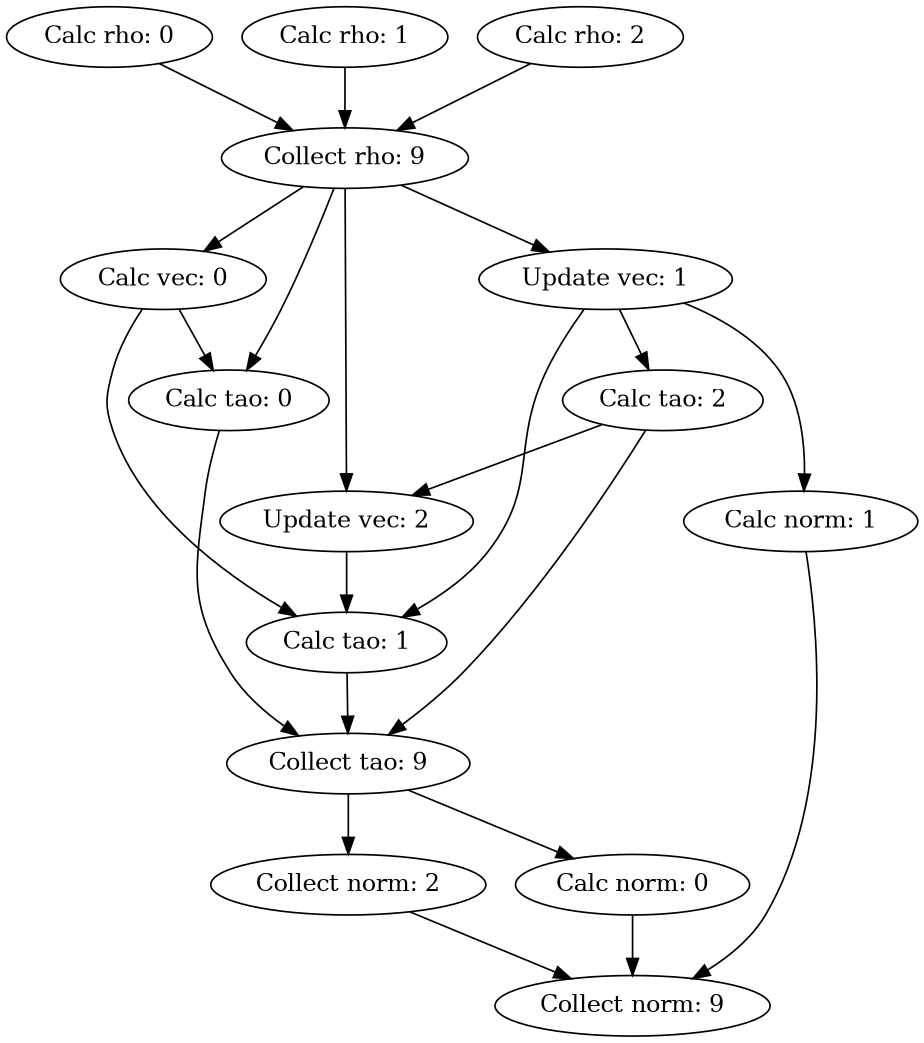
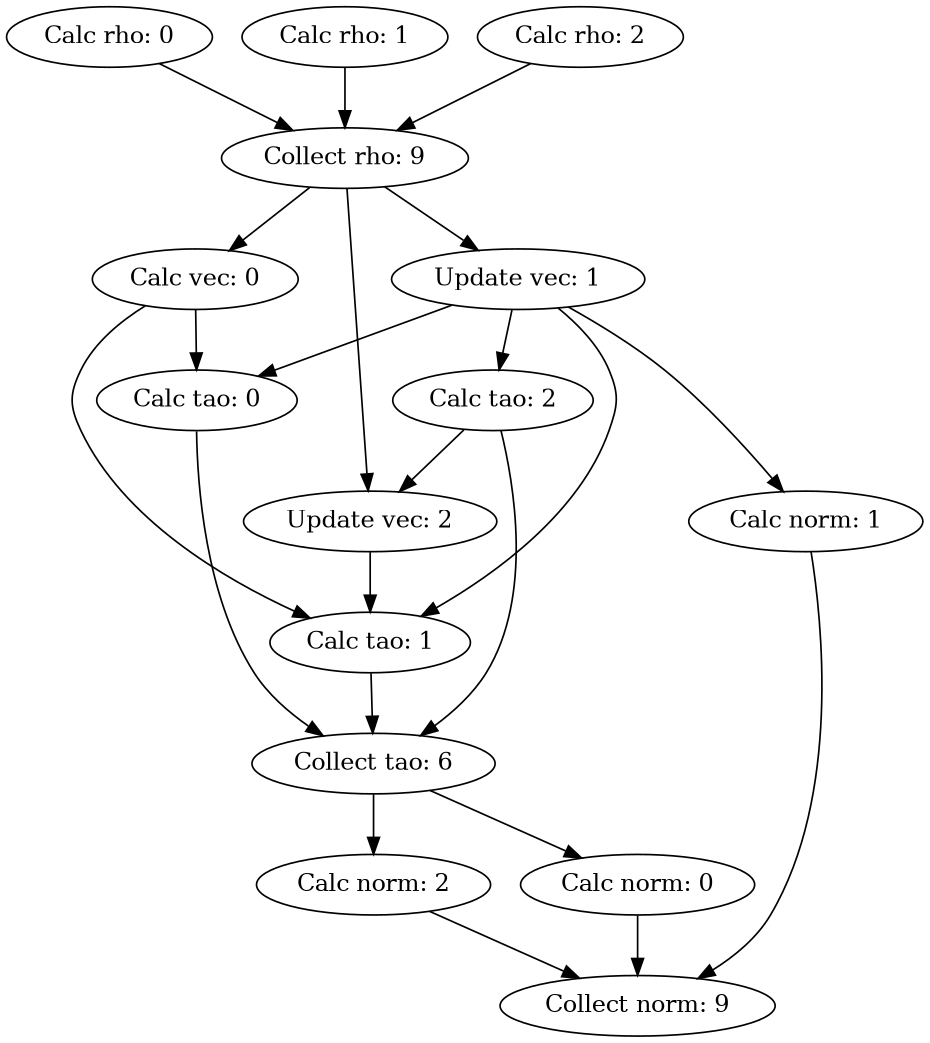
(298, 274) -> (368, 336)
(348, 764) -> (374, 764)
(348, 885) -> (374, 885)
